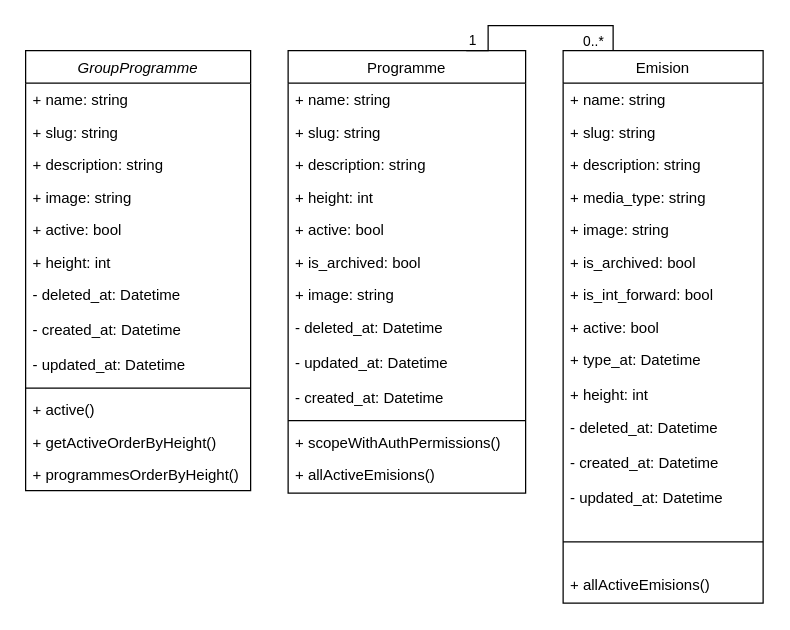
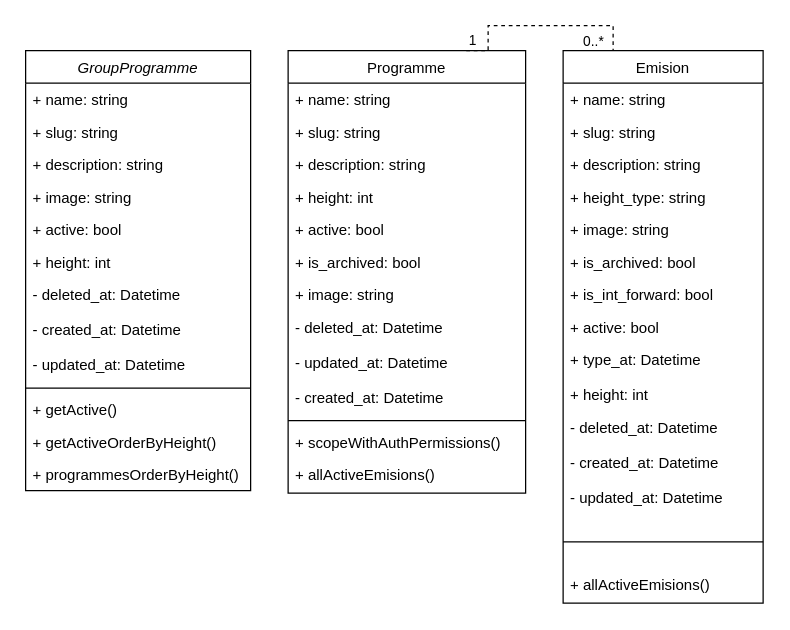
(552, 26) -> (552, 26)
(644, 198) -> (648, 198)
(71, 410) -> (83, 410)
